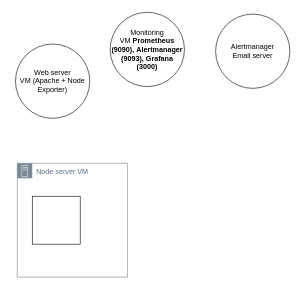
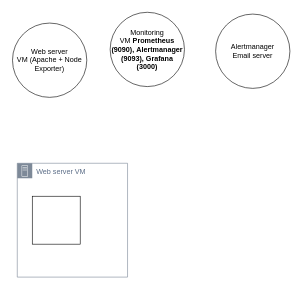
(53, 81) -> (50, 60)
(63, 172) -> (61, 172)
